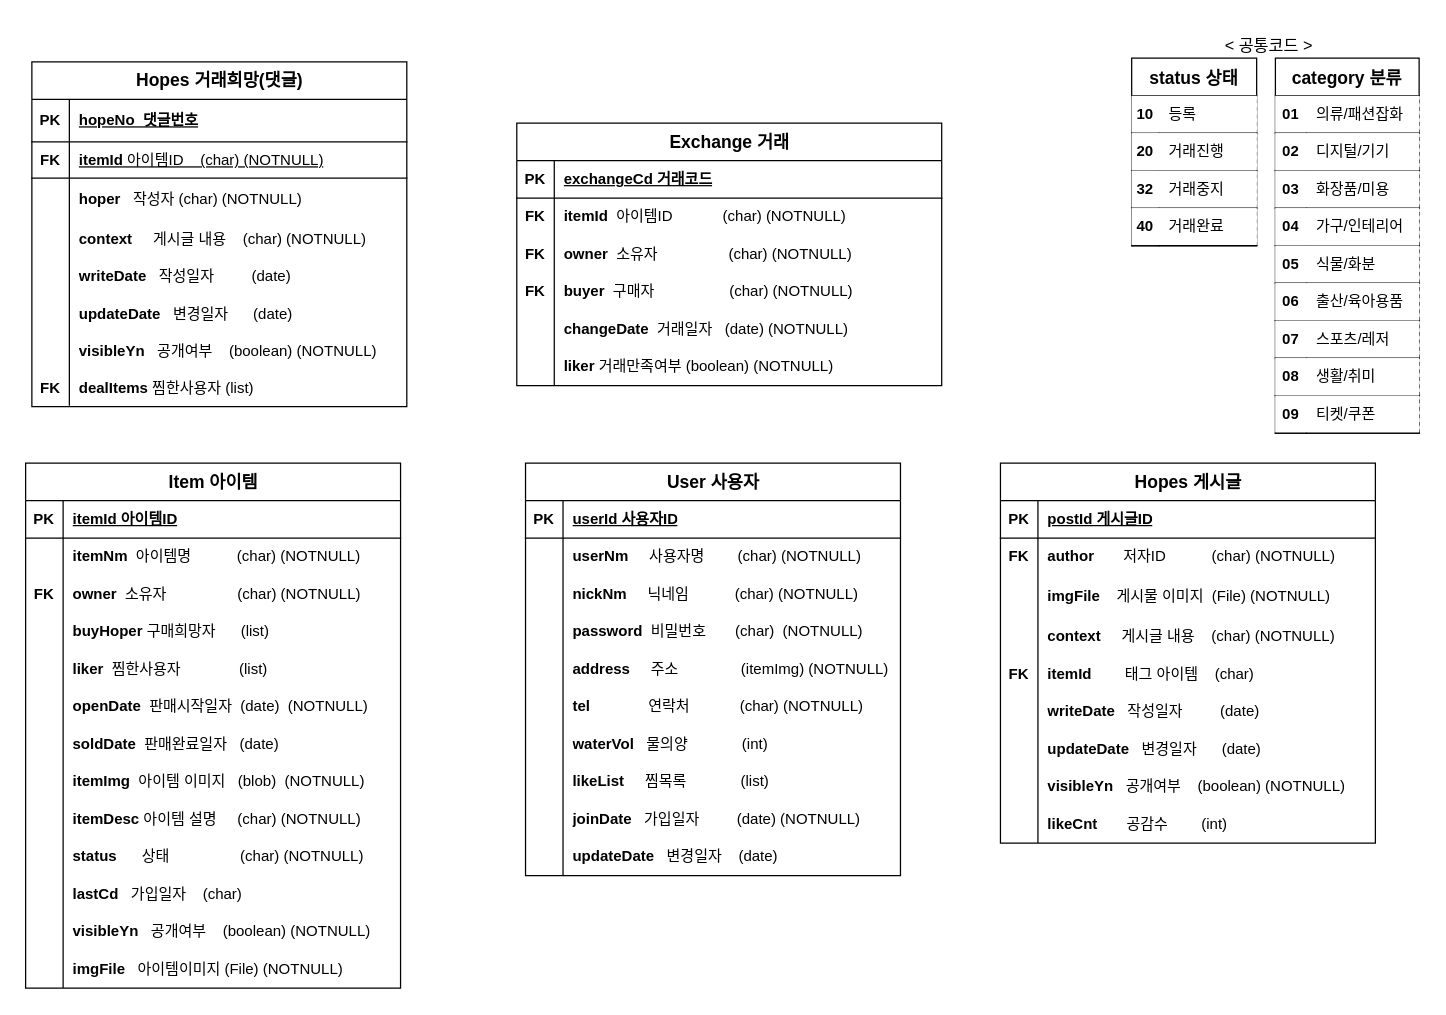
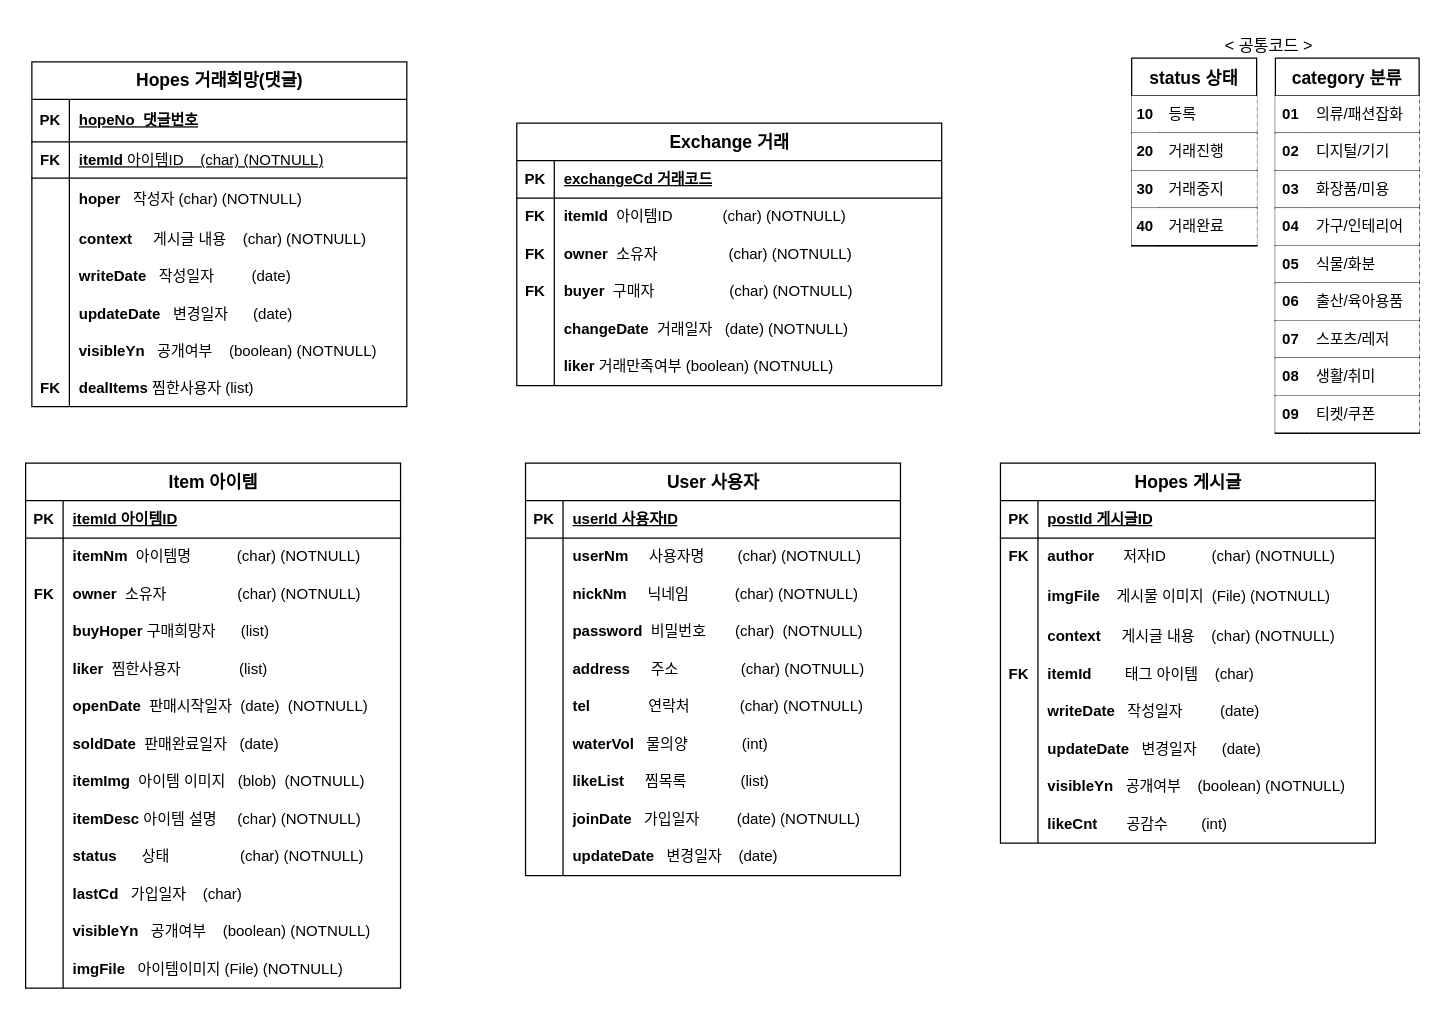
(1146, 189) -> (1146, 189)
(737, 669) -> (737, 669)
